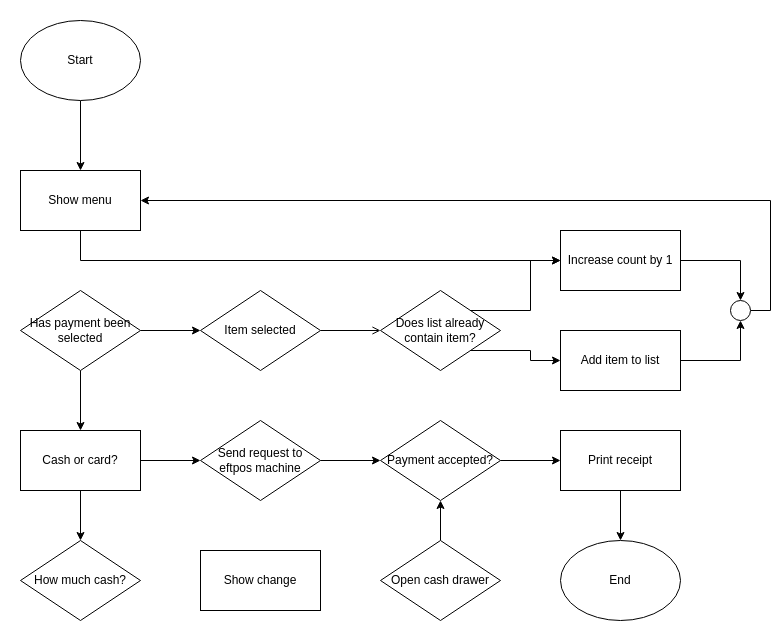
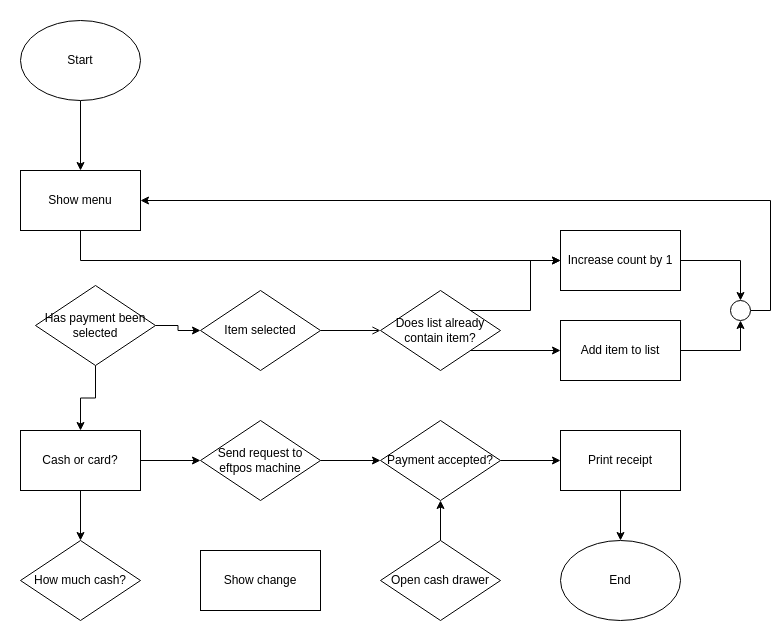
(81, 331) -> (96, 326)
(621, 361) -> (621, 351)
